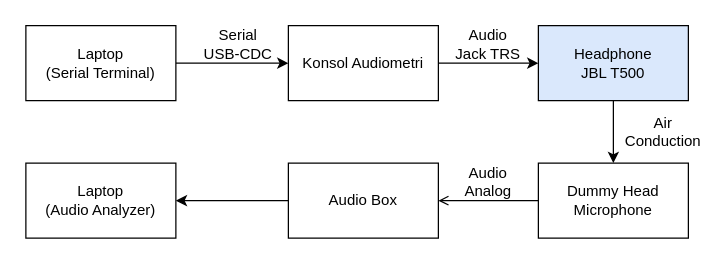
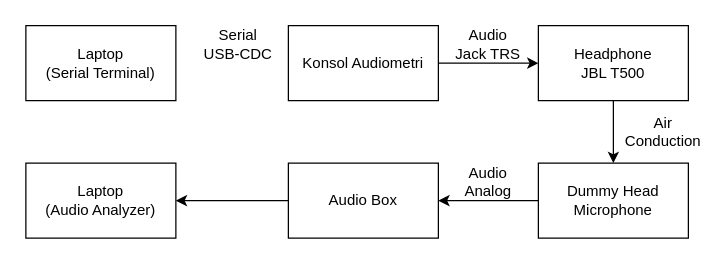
(228, 63) -> none
(613, 63) -> (613, 63)
(445, 201) -> (448, 201)
